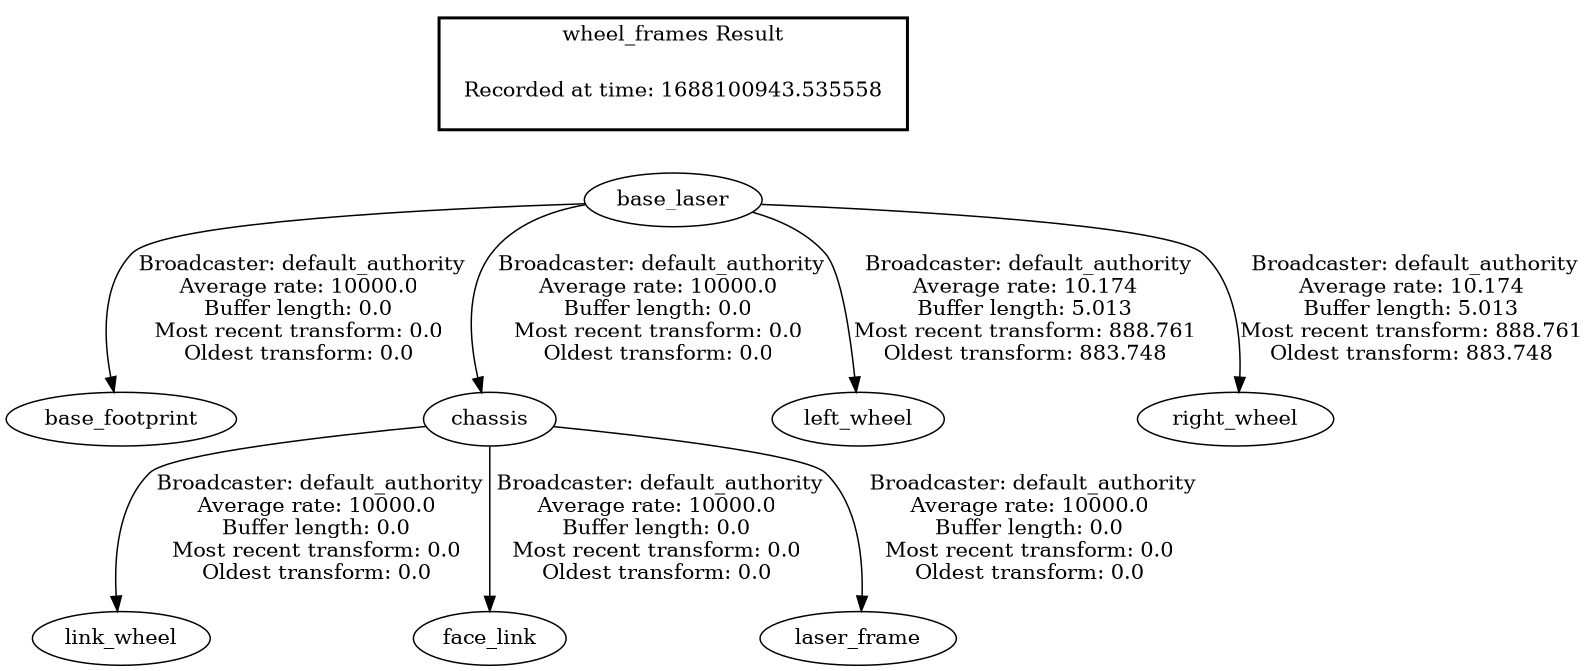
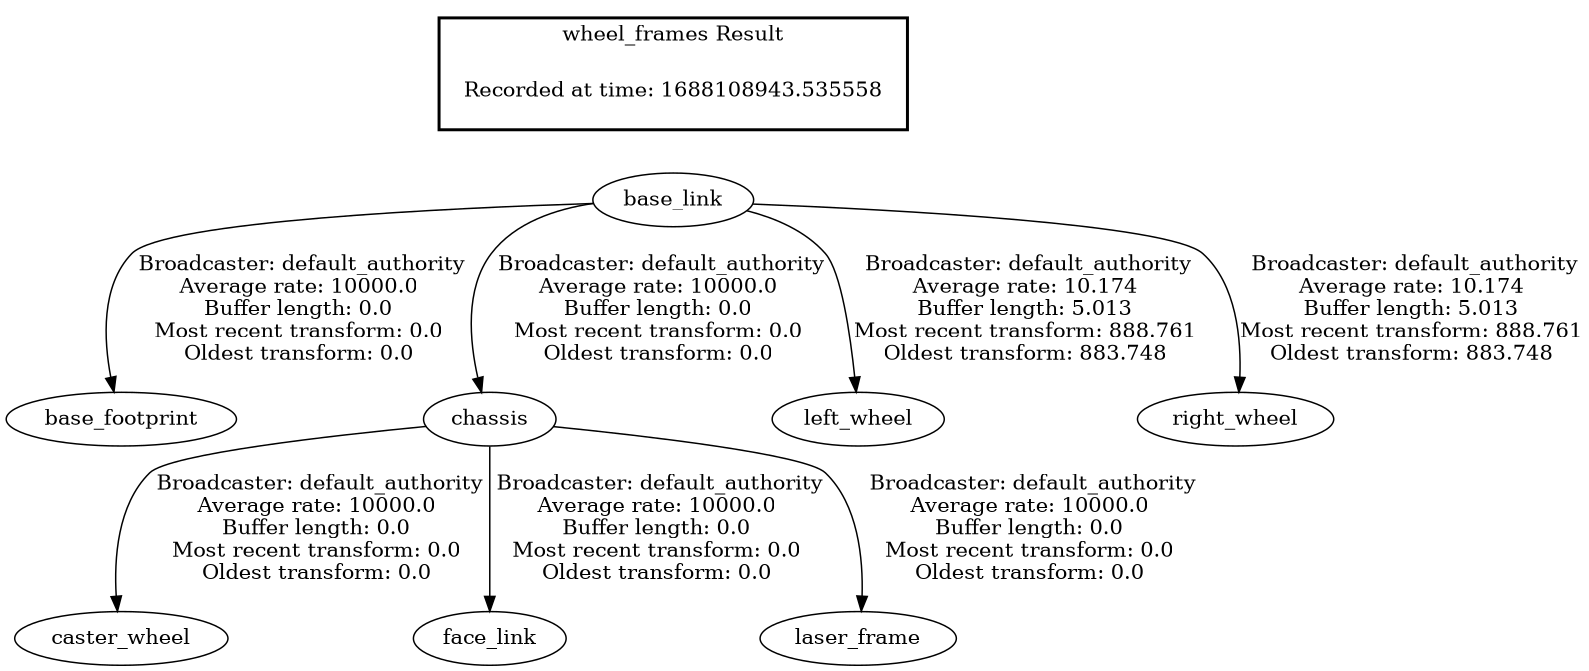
(673, 91) -> (673, 91)
(673, 200) -> (673, 200)
(121, 638) -> (121, 638)
